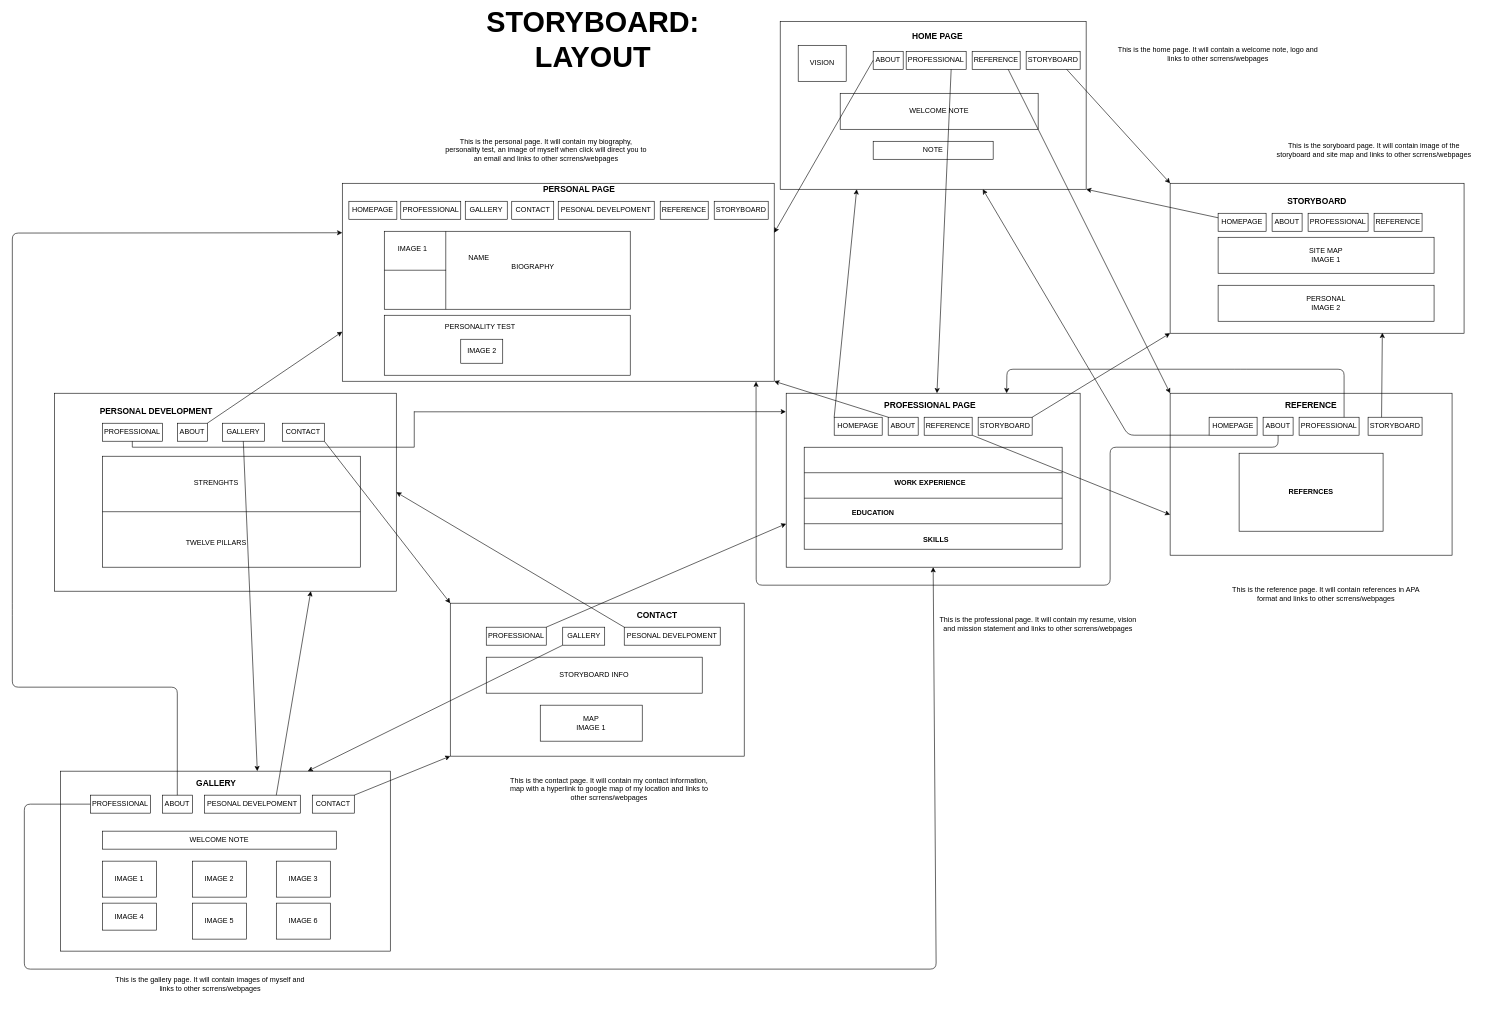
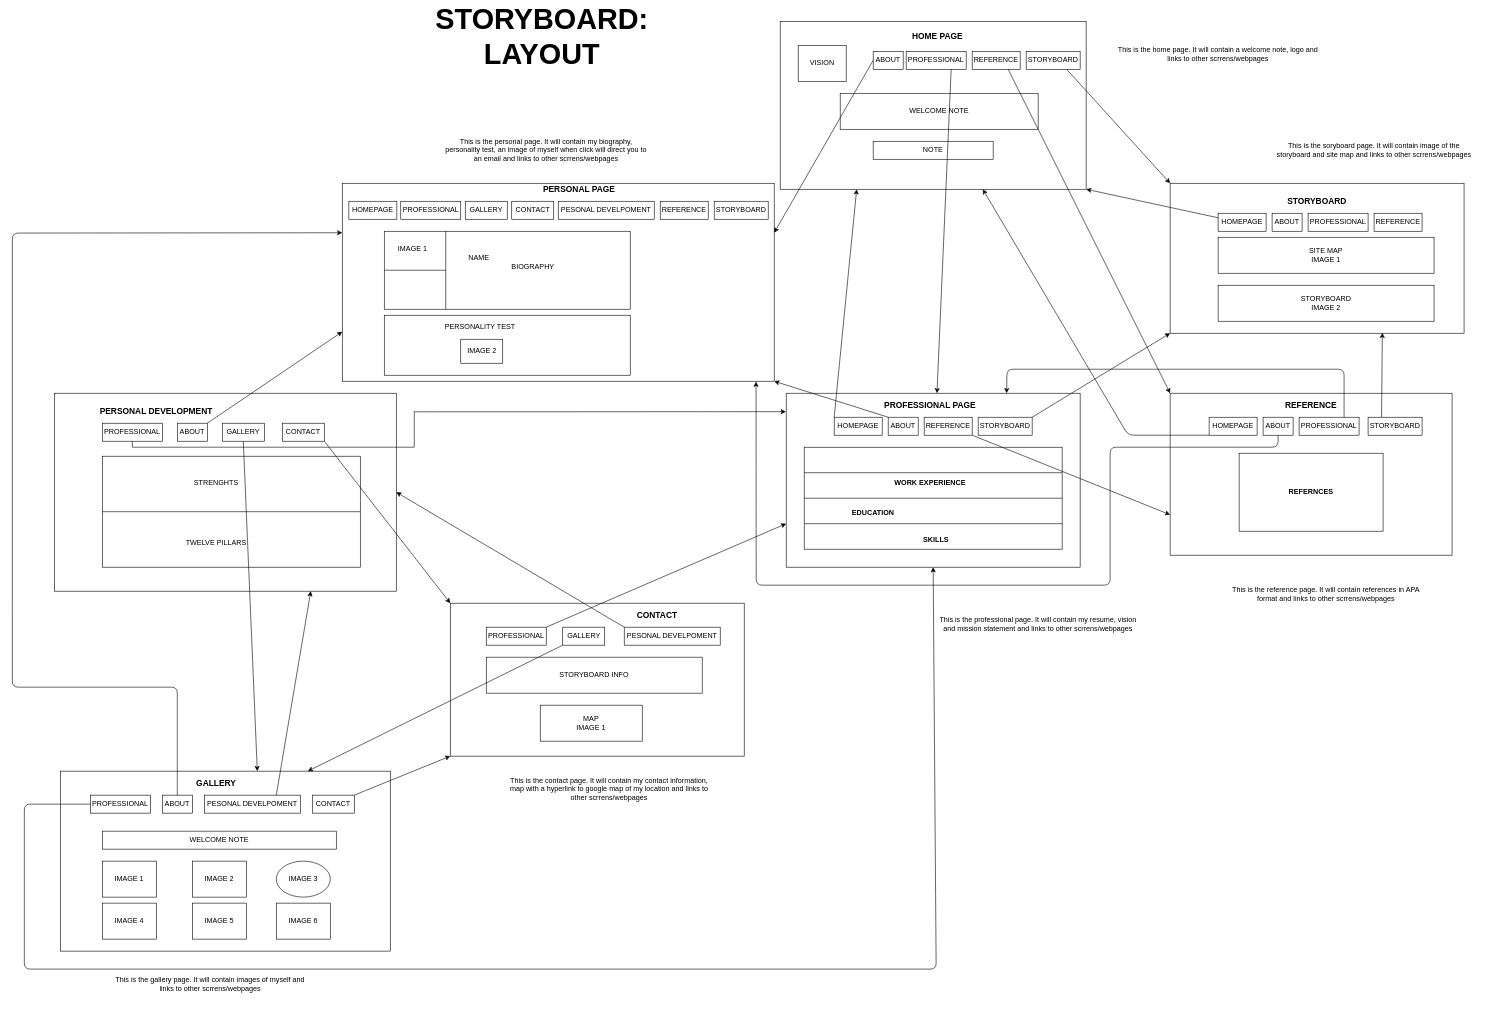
(593, 39) -> (542, 36)
(1326, 303) -> (1326, 303)
(303, 879) -> (303, 879)
(129, 917) -> (129, 921)
